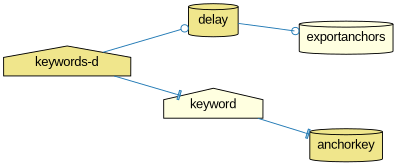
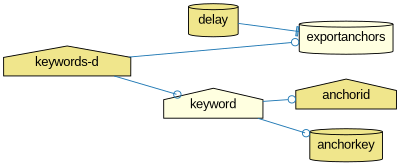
(266, 27) -> (266, 27)
(142, 41) -> (210, 50)
(145, 85) -> (145, 85)
none -> (346, 96)
(281, 126) -> (281, 126)
